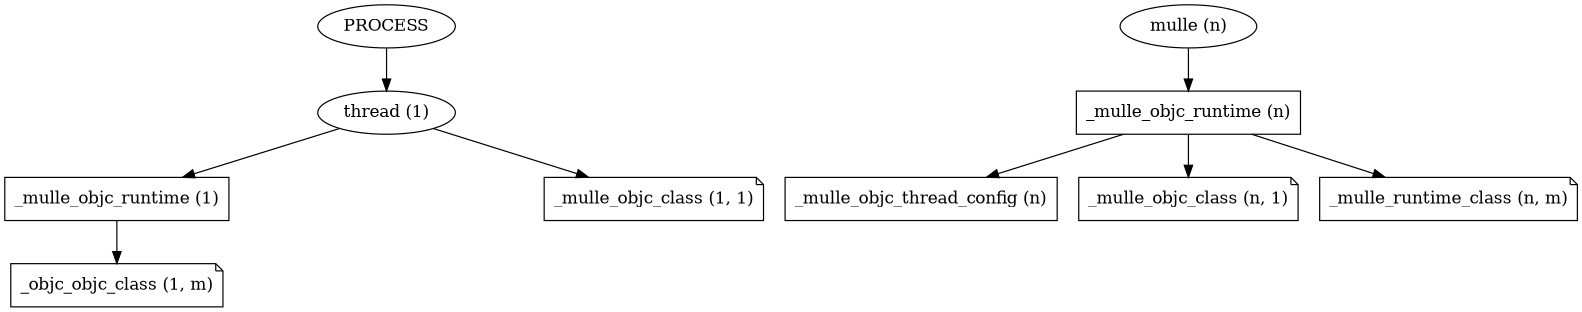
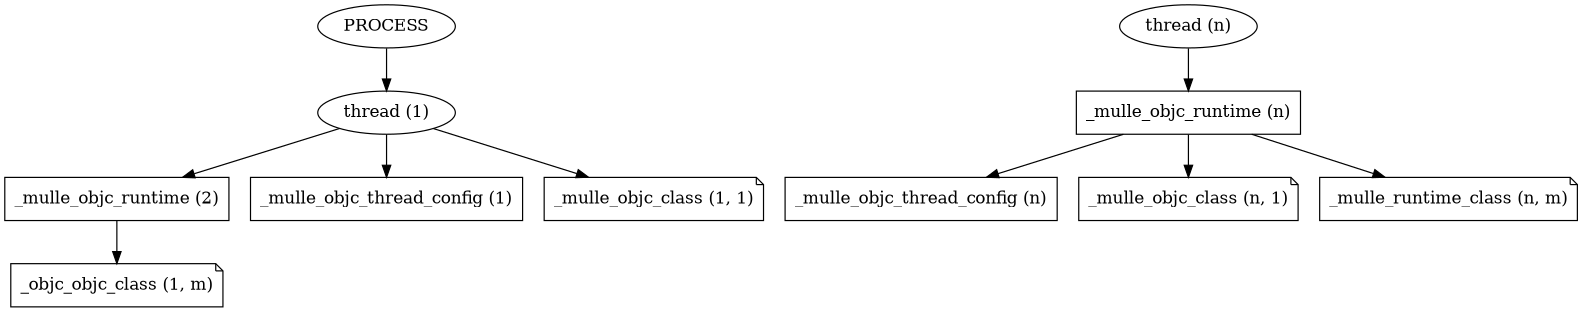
(1188, 26) -> (1188, 26)
(117, 199) -> (117, 199)
none -> (387, 199)
